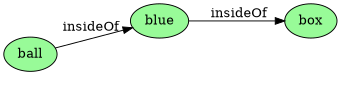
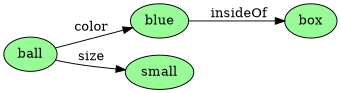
(91, 27) -> (91, 27)
none -> (160, 72)
